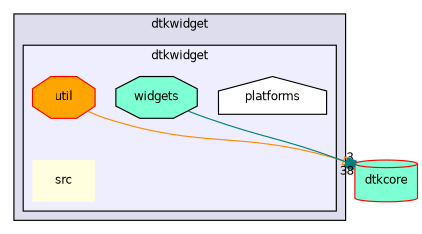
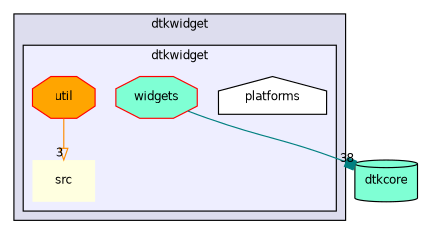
(157, 97) -> (157, 97)
(215, 139) -> (64, 133)
(386, 181) -> (386, 181)
